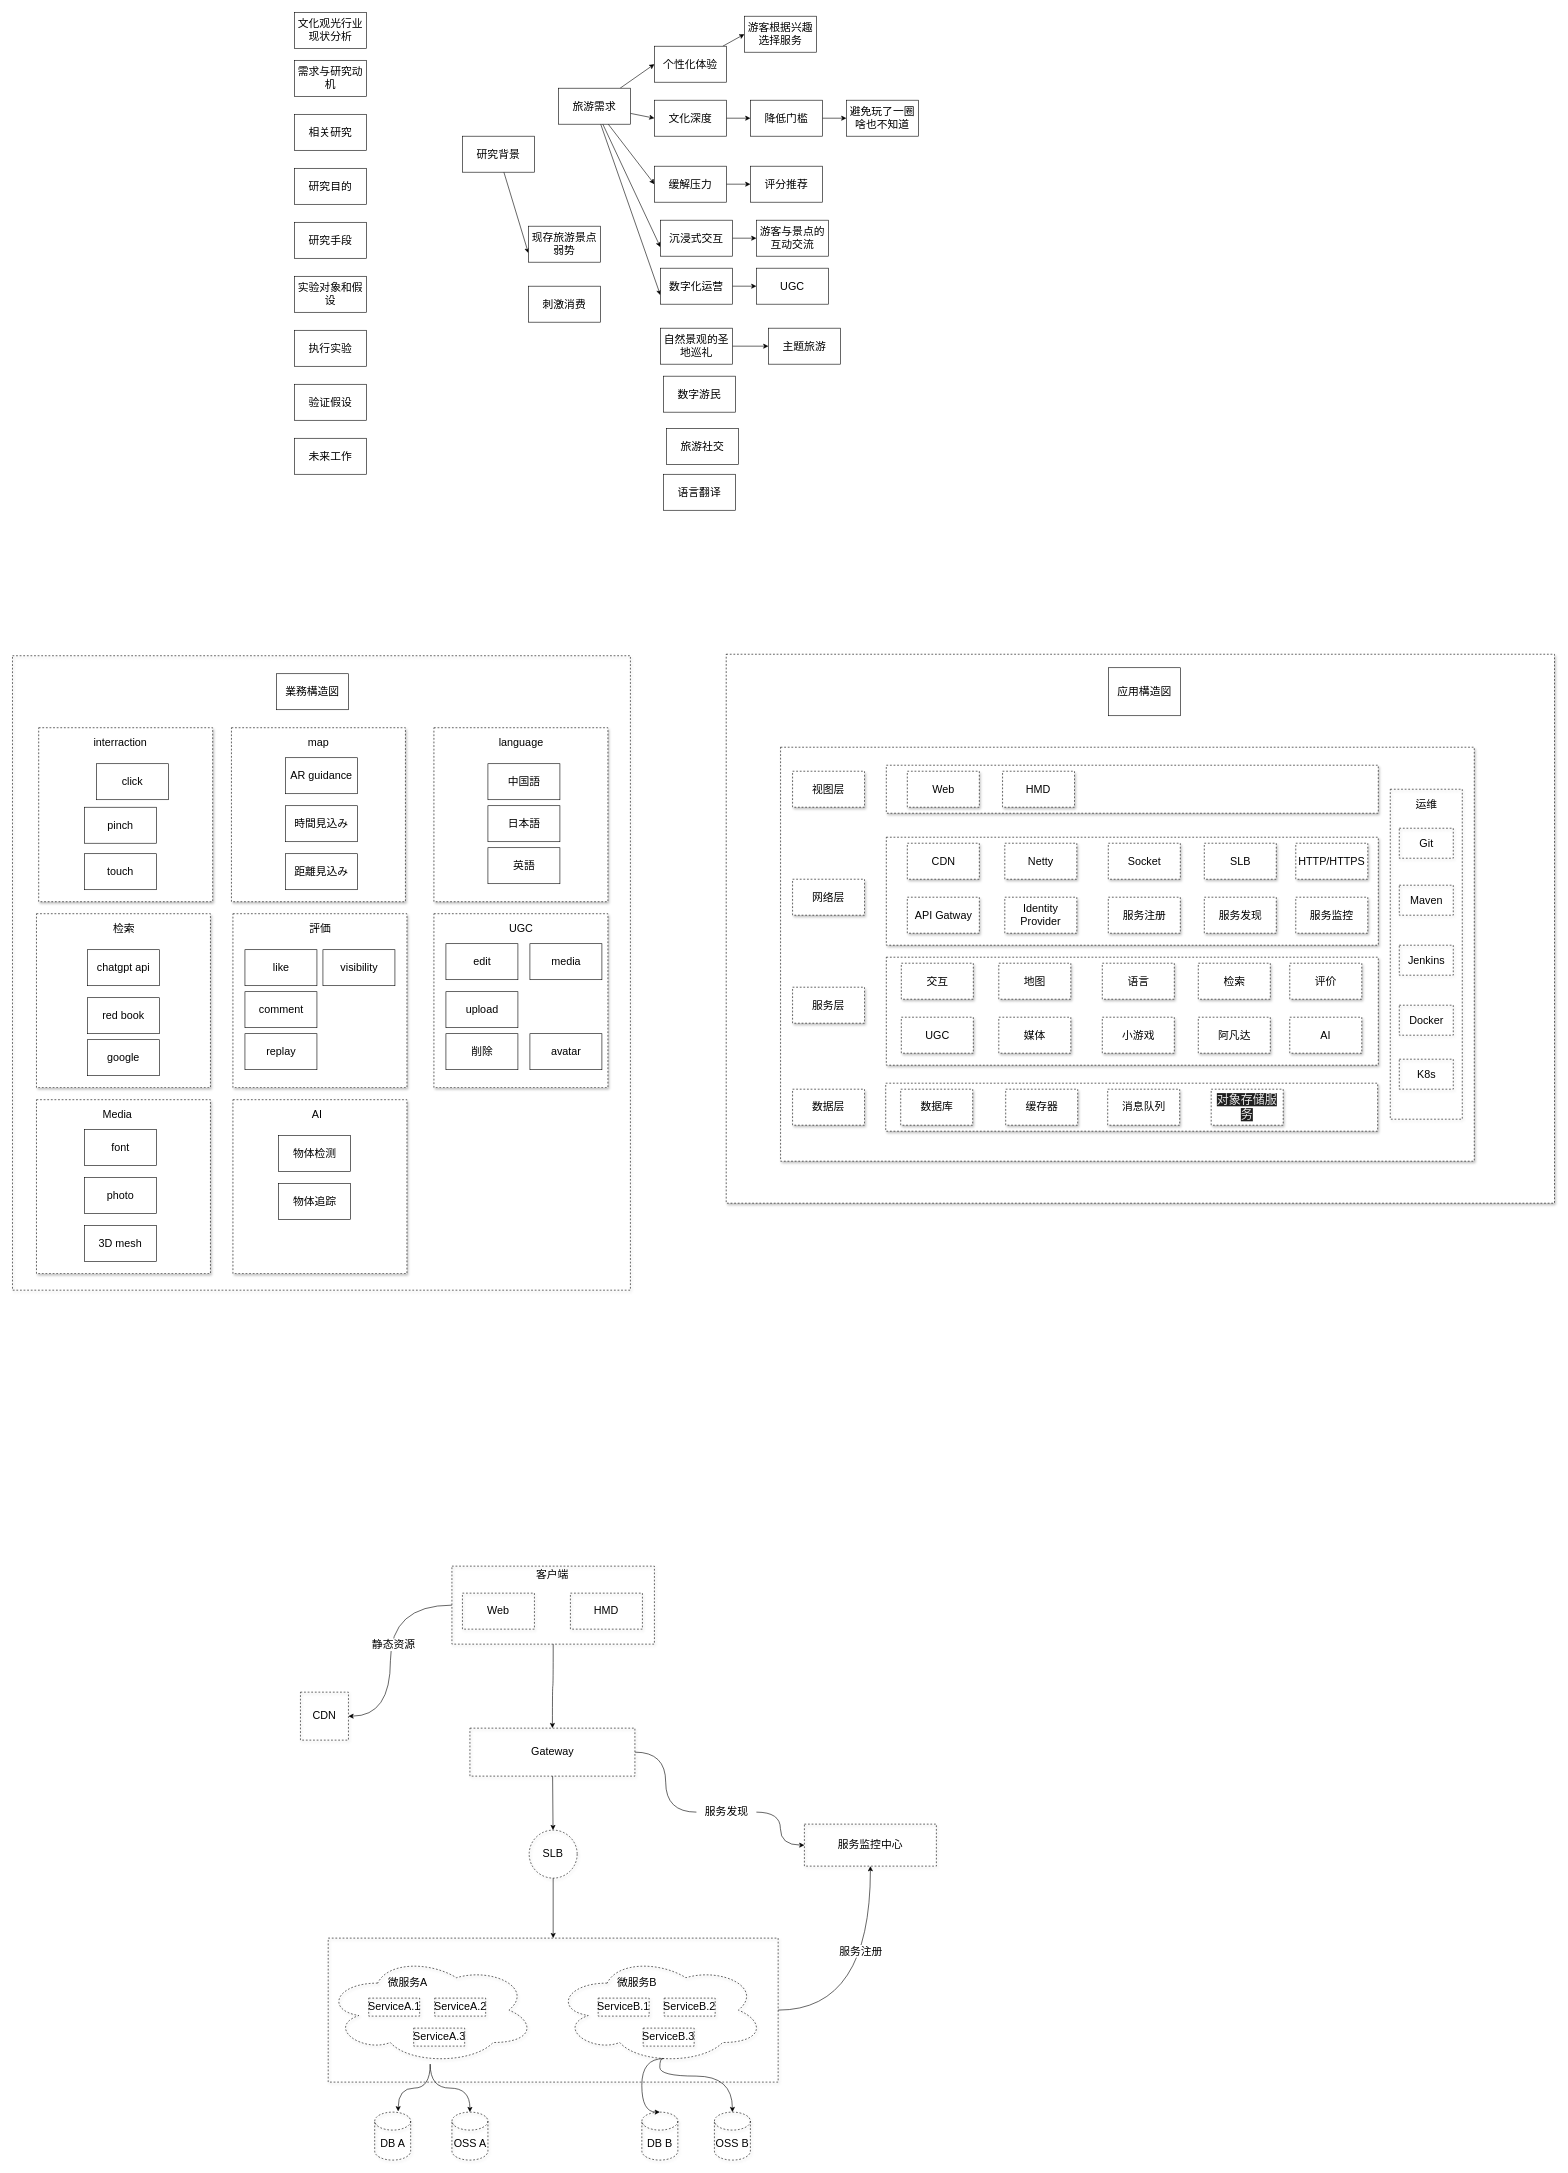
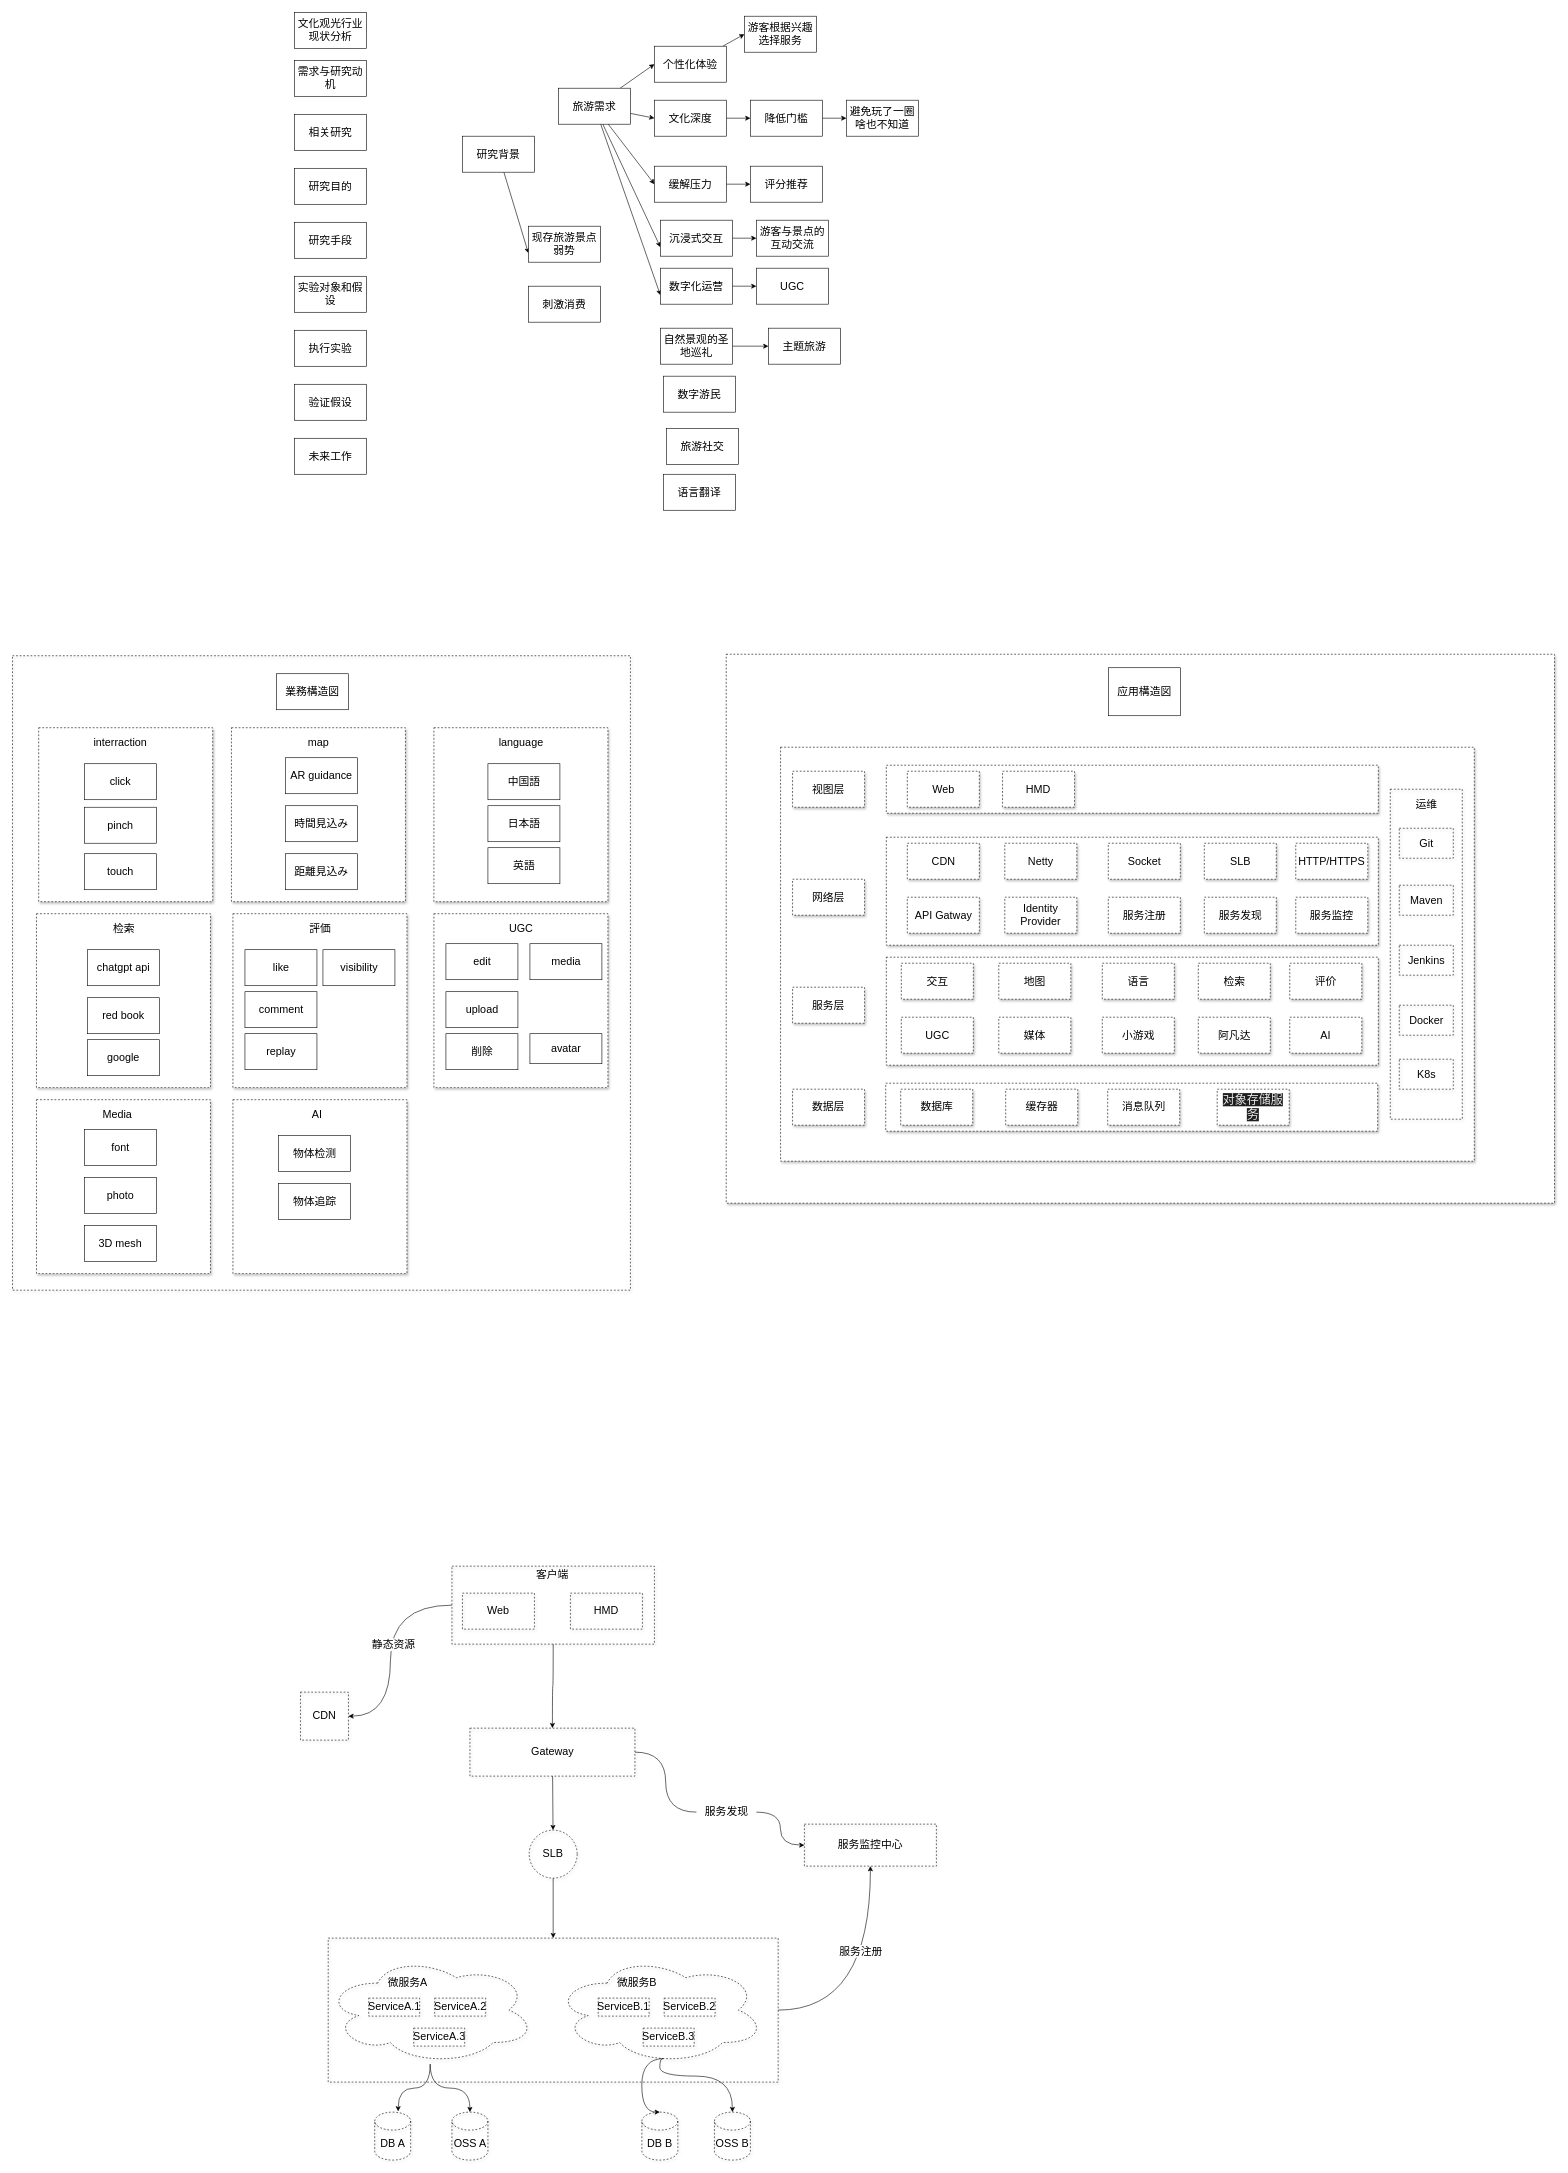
(132, 782) -> (120, 782)
(566, 1052) -> (566, 1049)
(1247, 1107) -> (1253, 1107)
